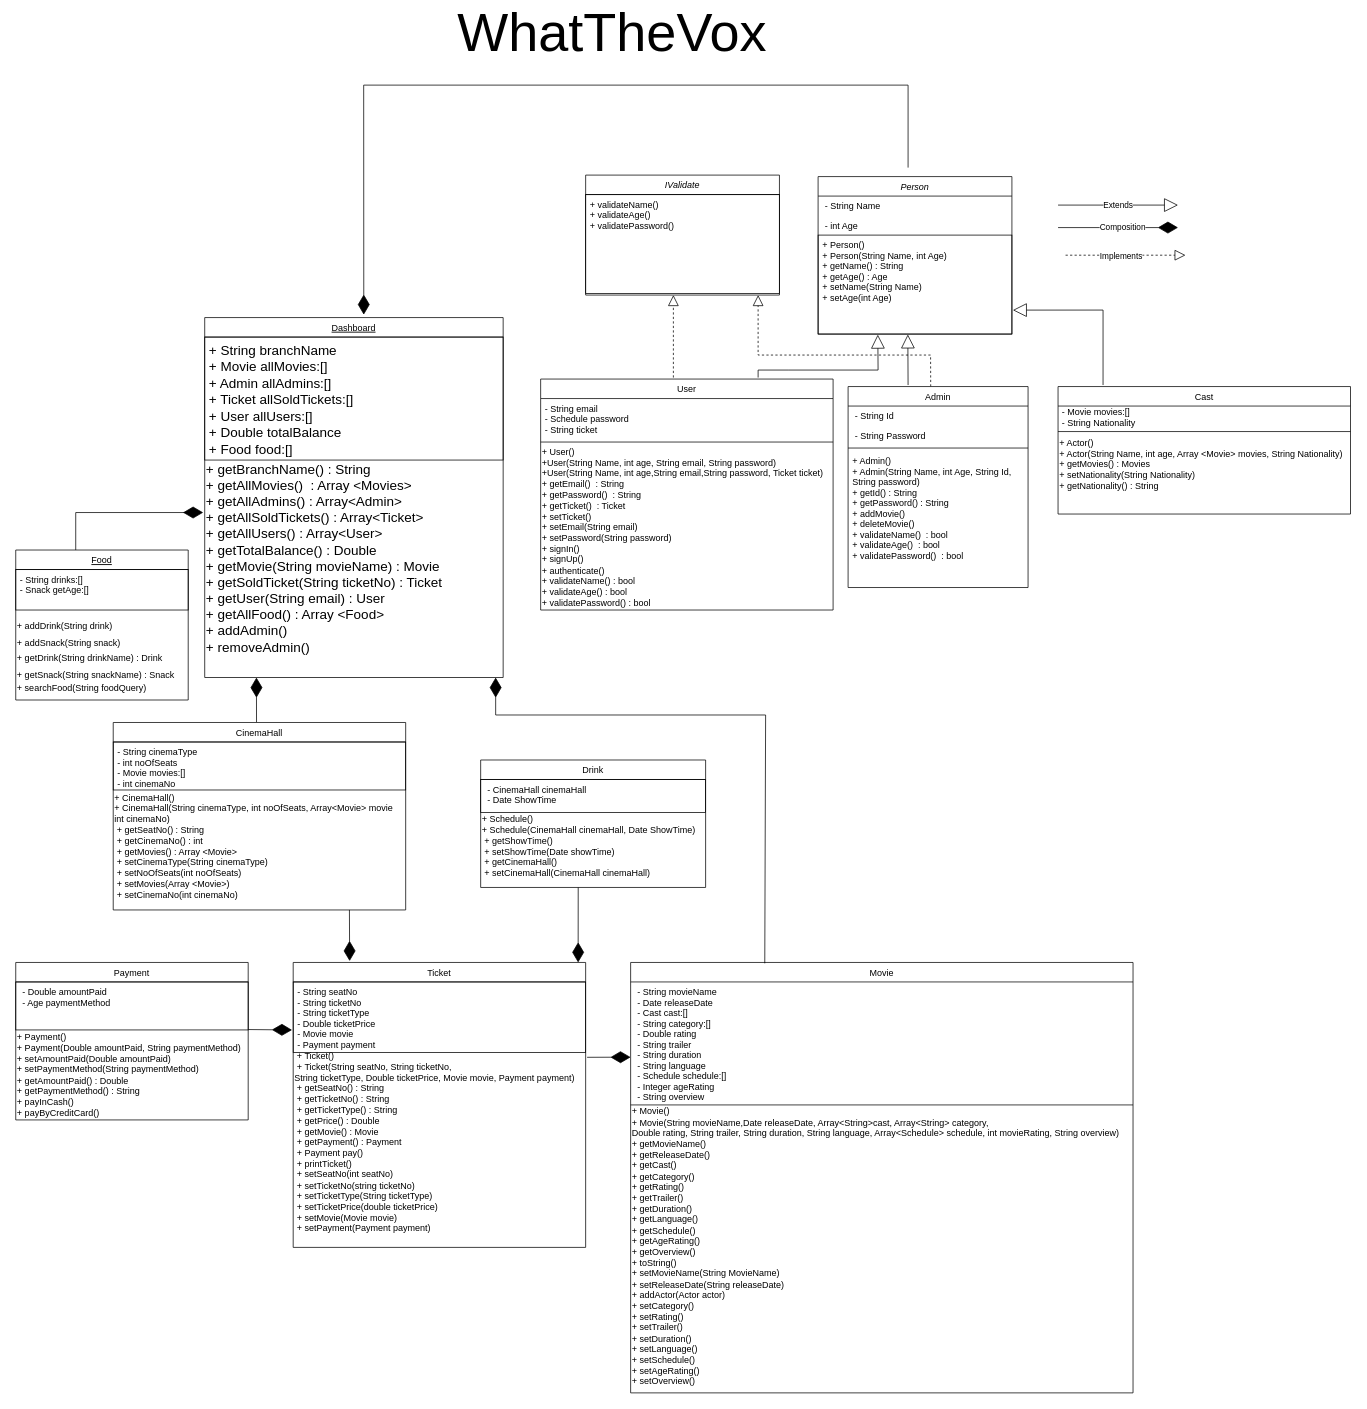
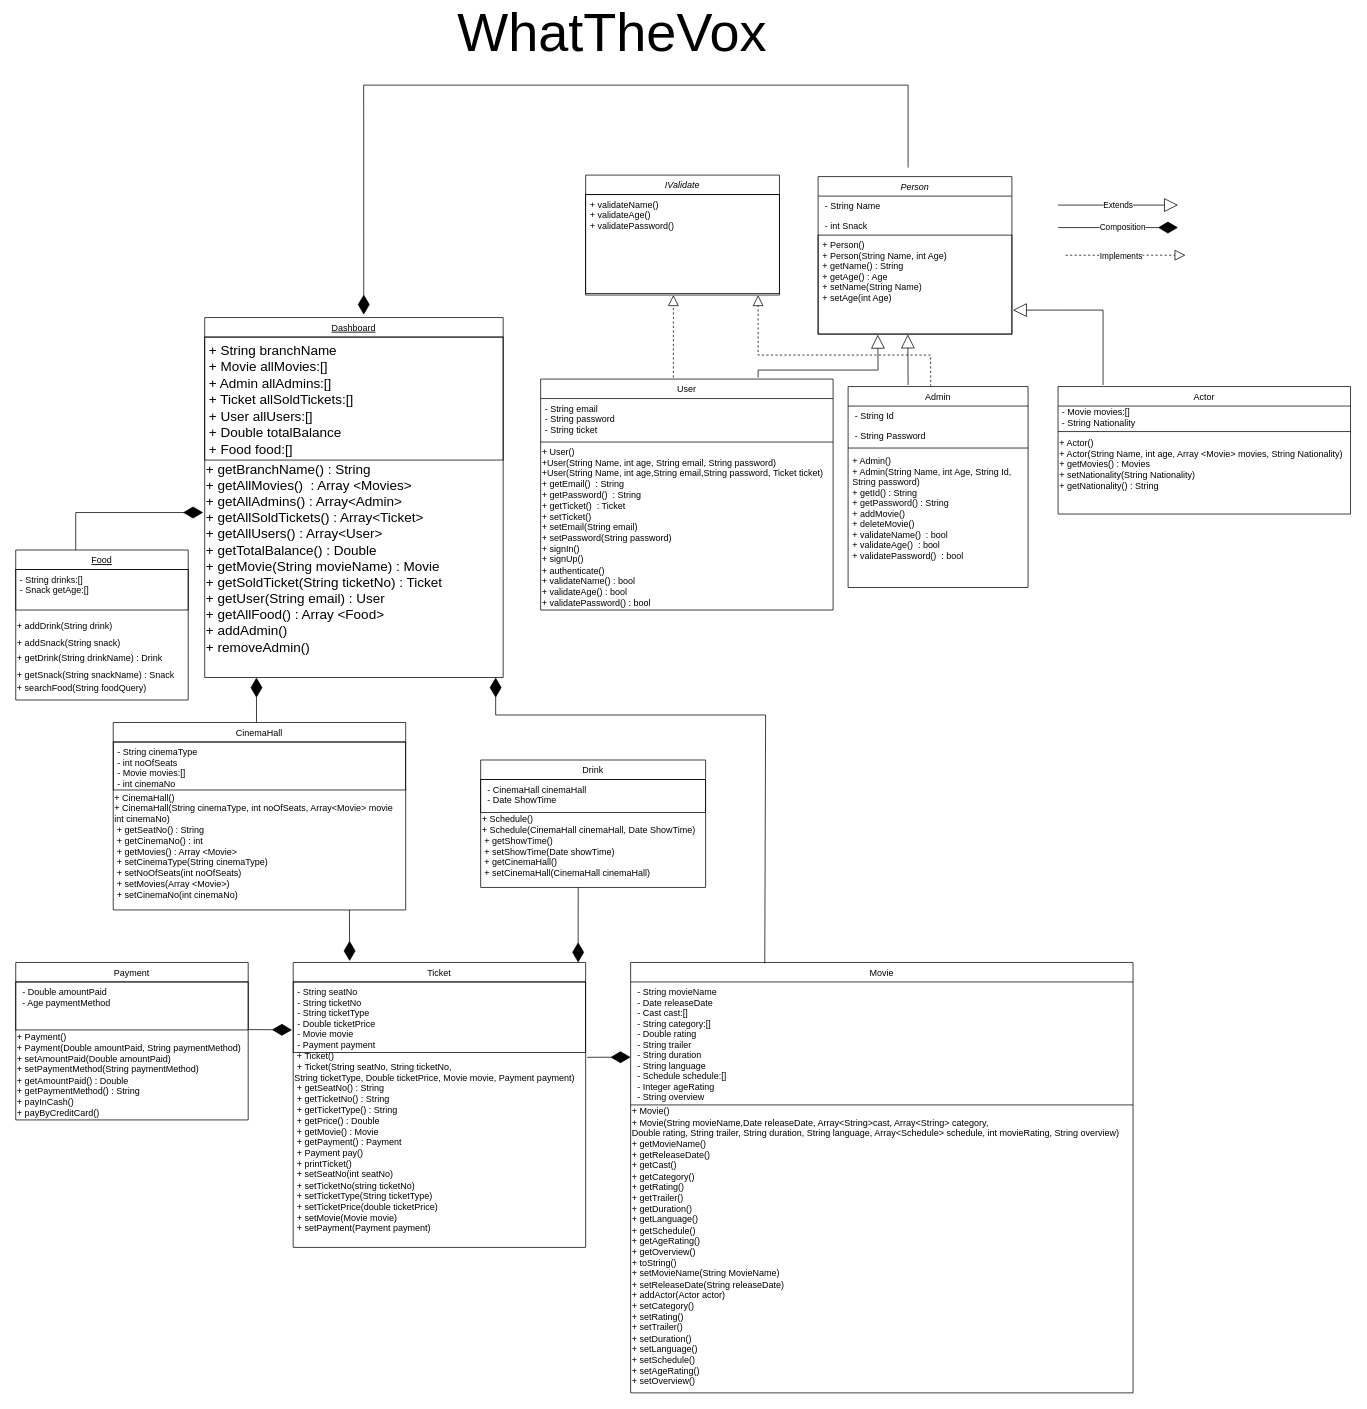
(841, 226) -> (846, 226)
(1204, 397) -> (1204, 397)
(574, 409) -> (574, 409)
